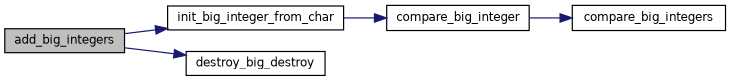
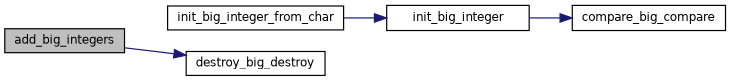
(458, 18) -> (458, 18)
(649, 18) -> (649, 18)
(140, 32) -> none
